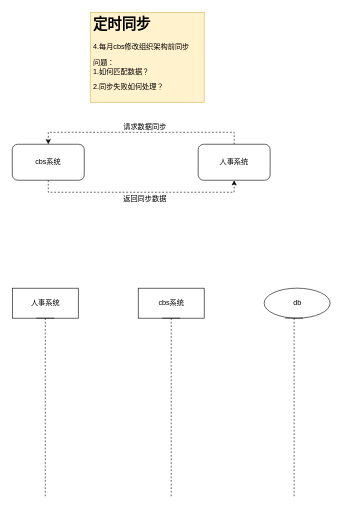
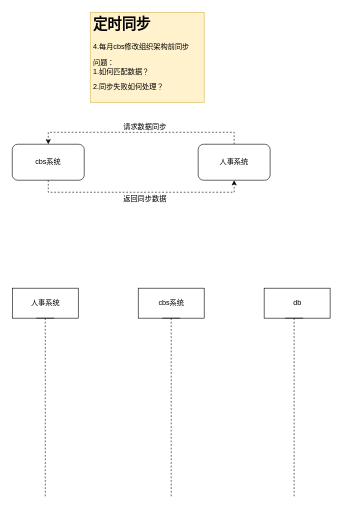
(297, 303) -> (297, 303)
